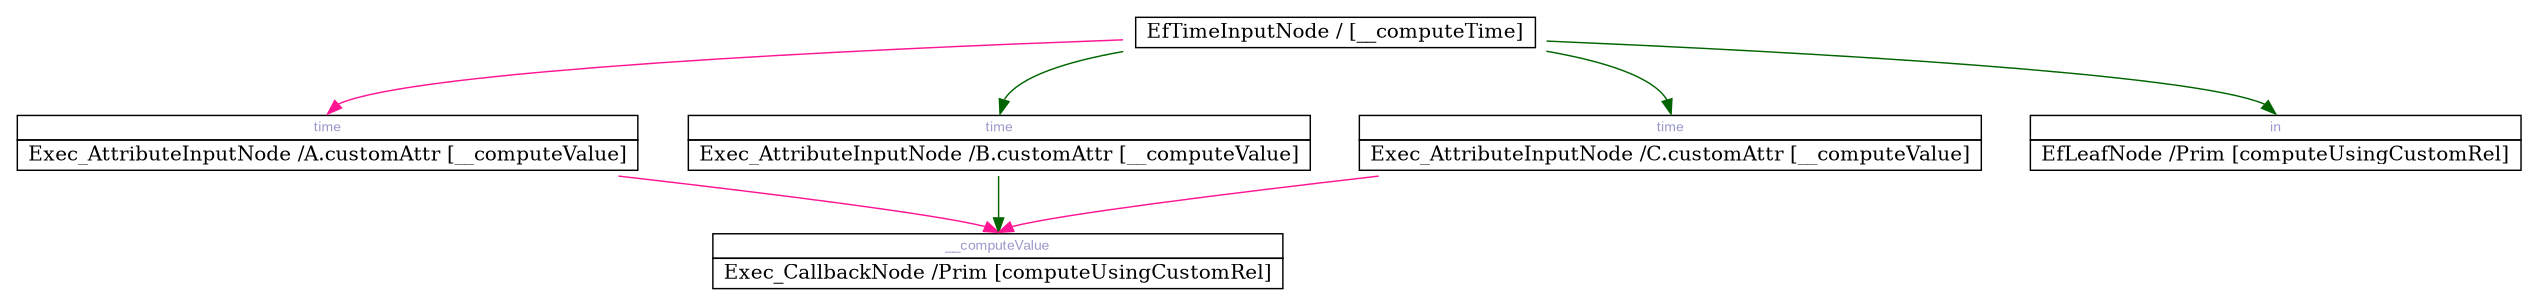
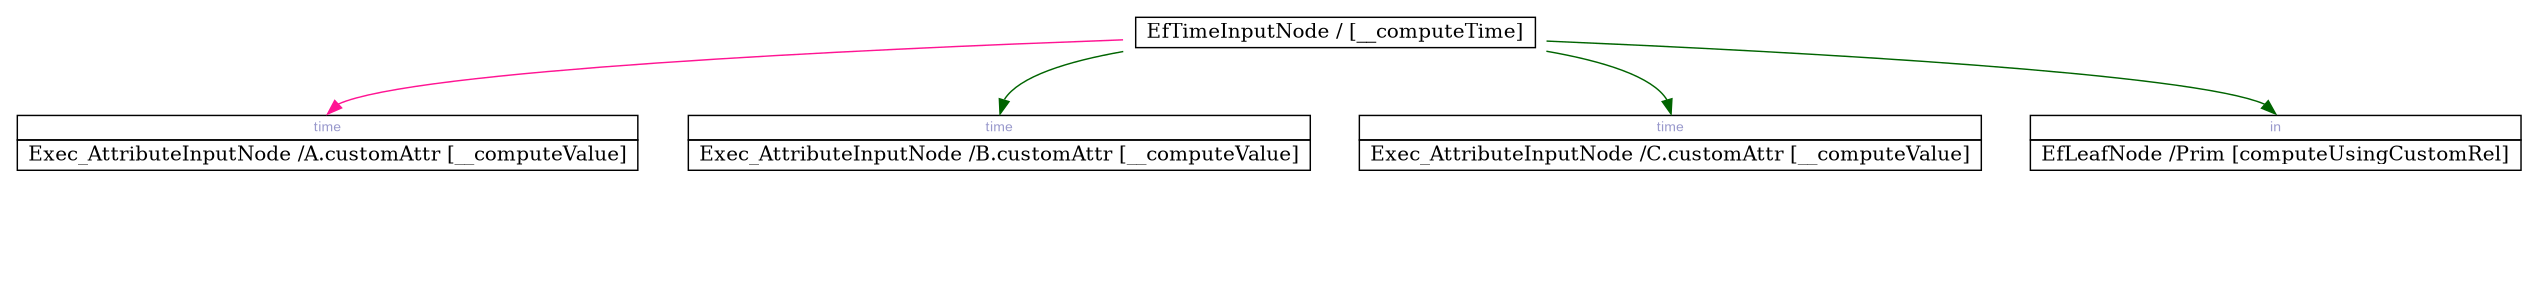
(997, 261) -> none
